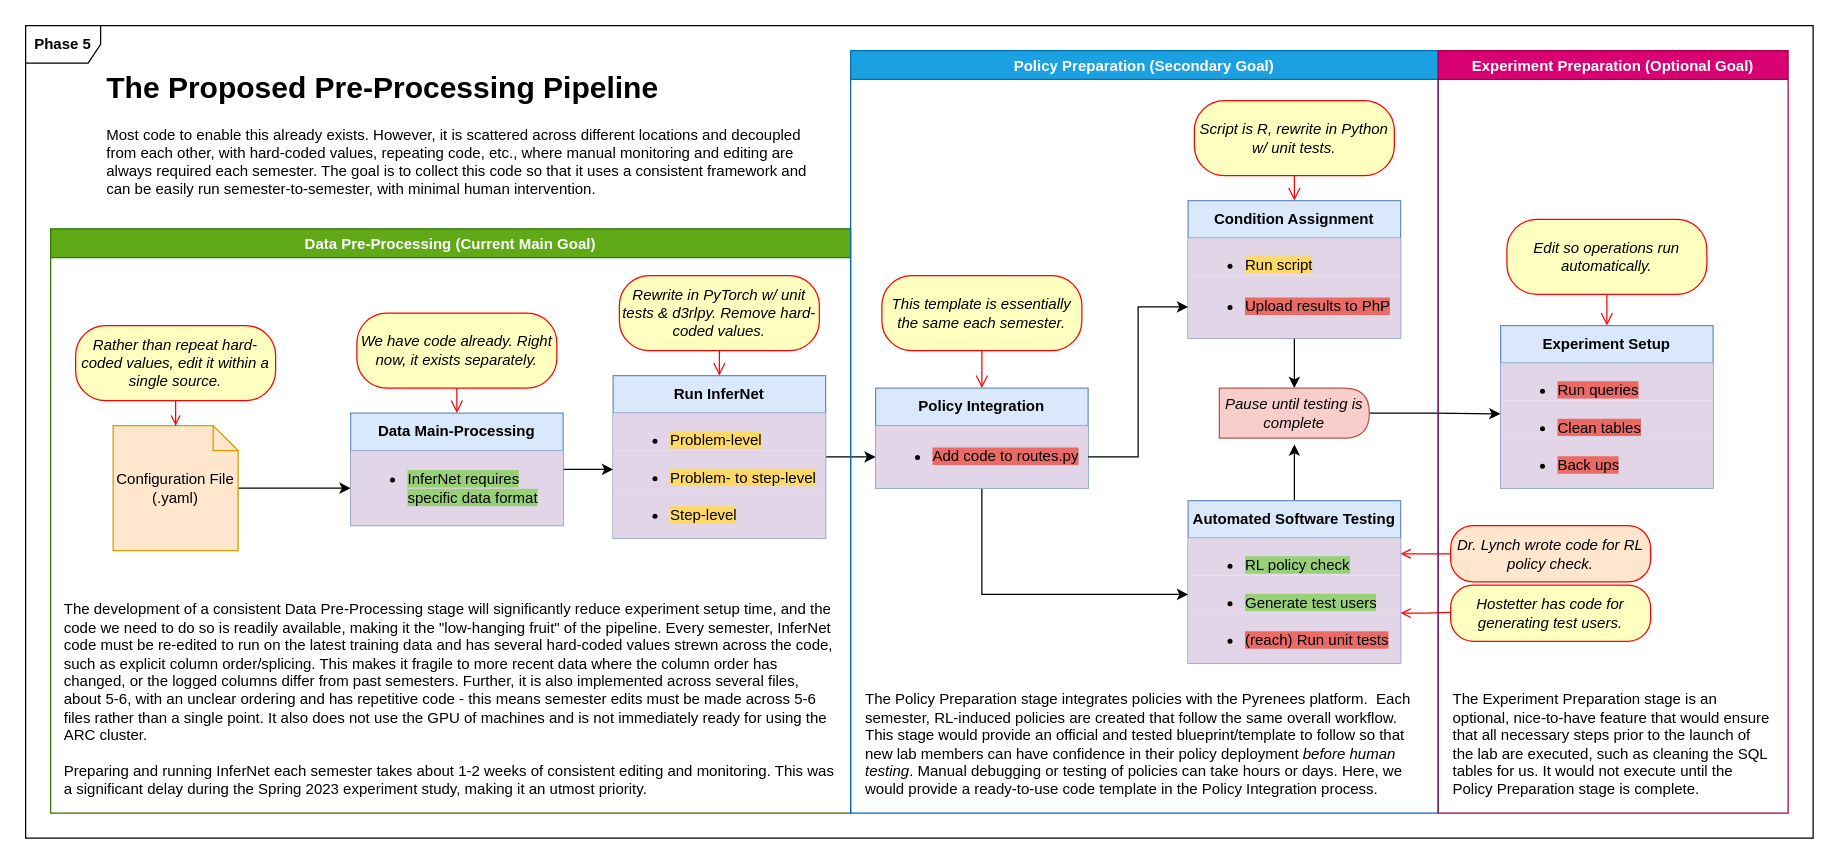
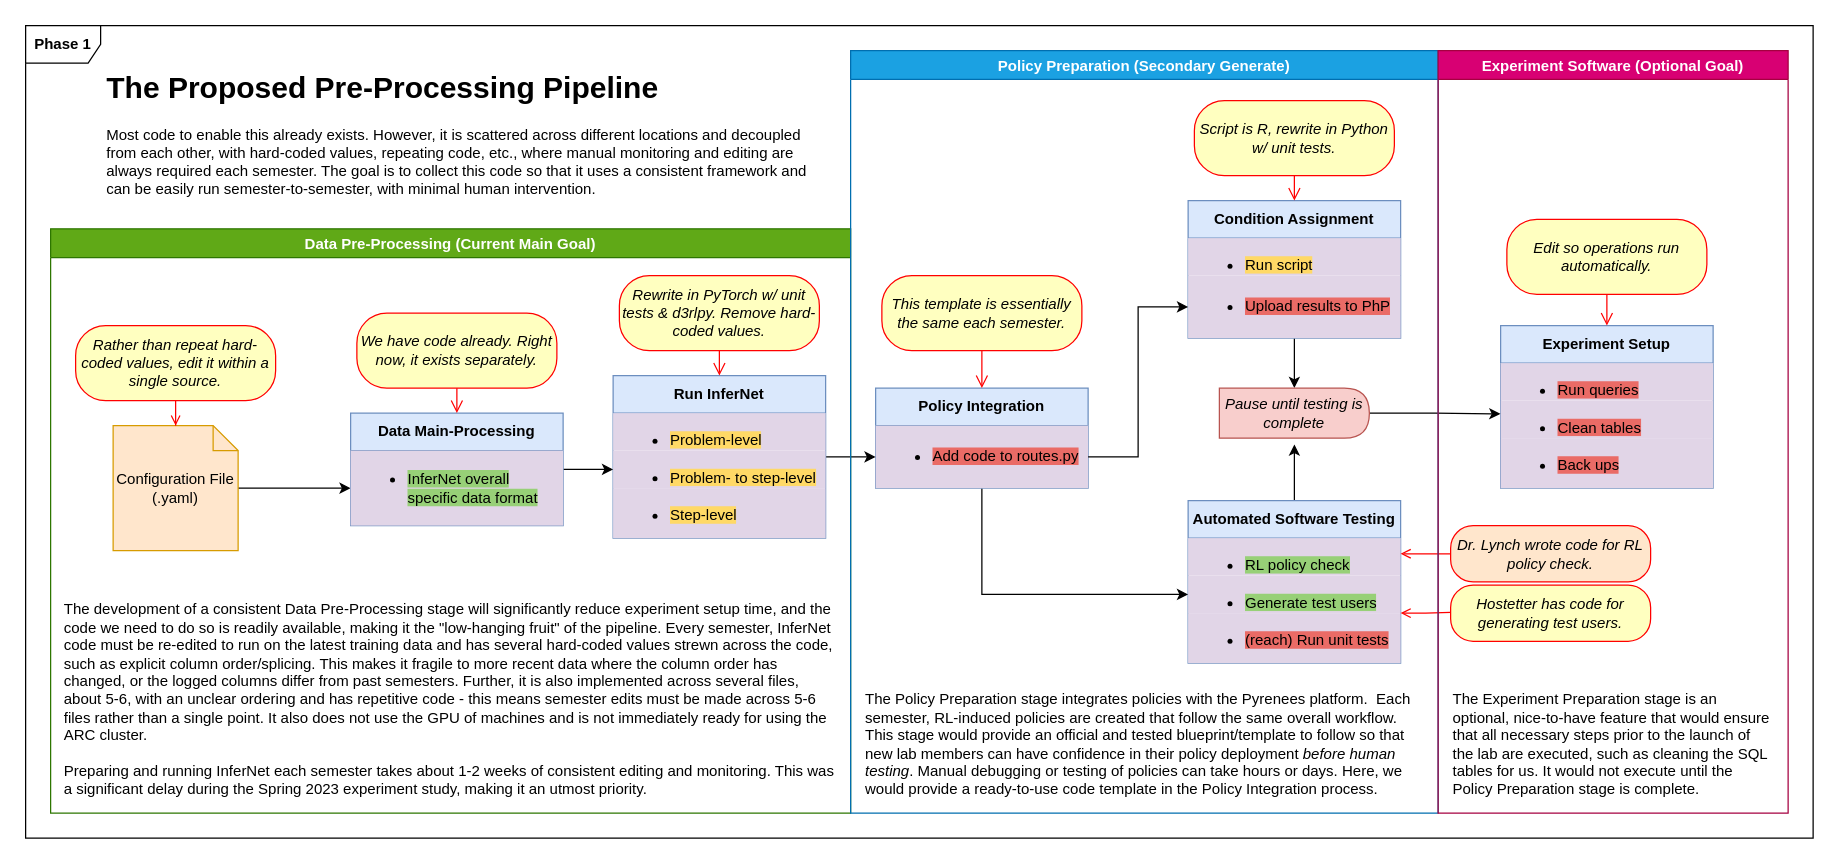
(63, 44) -> (63, 44)
(1144, 66) -> (1144, 66)
(1613, 66) -> (1613, 66)
(458, 488) -> (458, 488)
